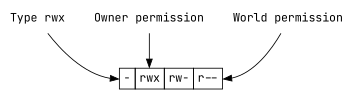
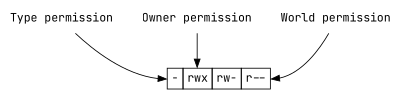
(38, 18) -> (62, 18)
